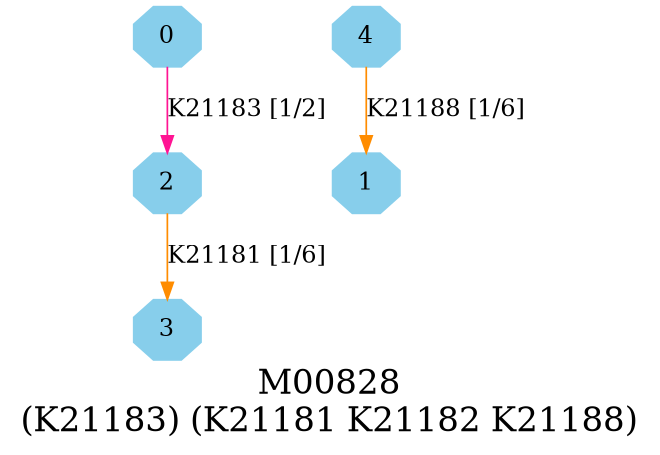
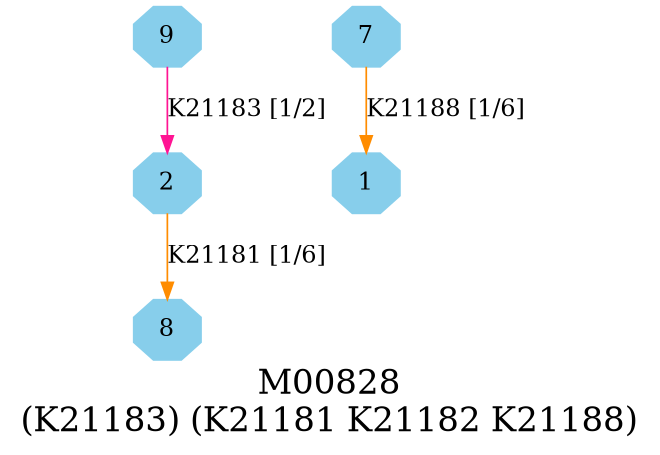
(167, 37) -> (167, 37)
(366, 37) -> (366, 37)
(167, 330) -> (167, 330)
